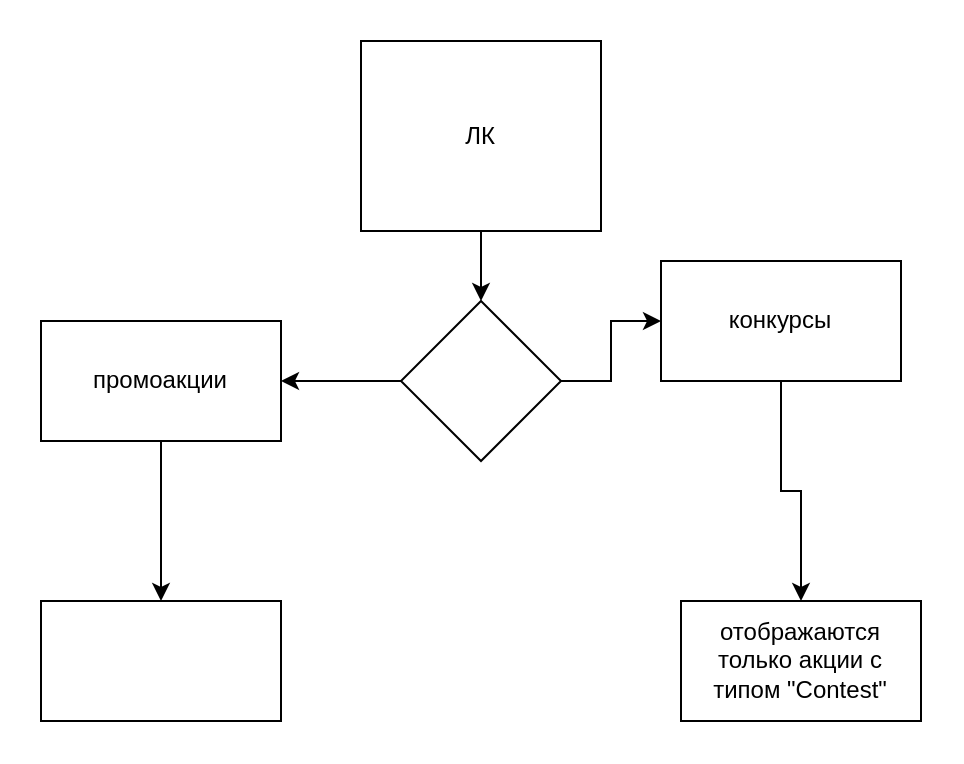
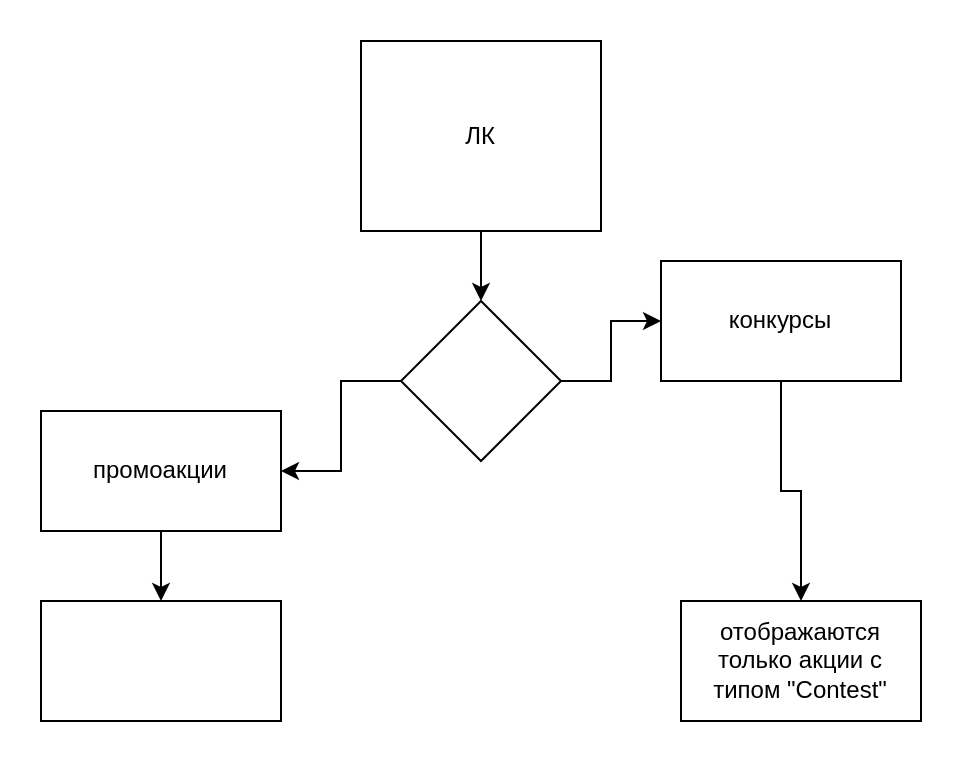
(161, 381) -> (161, 471)
